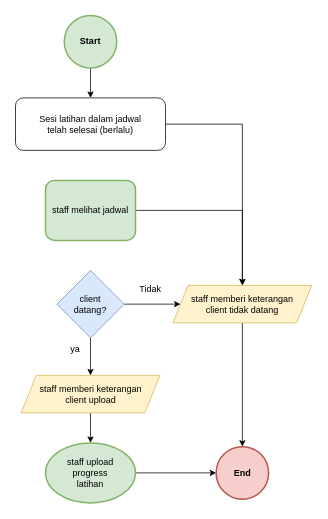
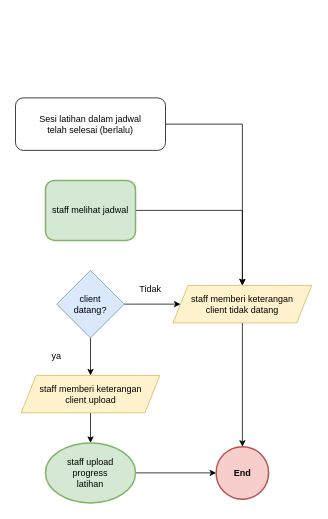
(90, 42) -> none
(90, 80) -> none
(75, 349) -> (57, 357)
